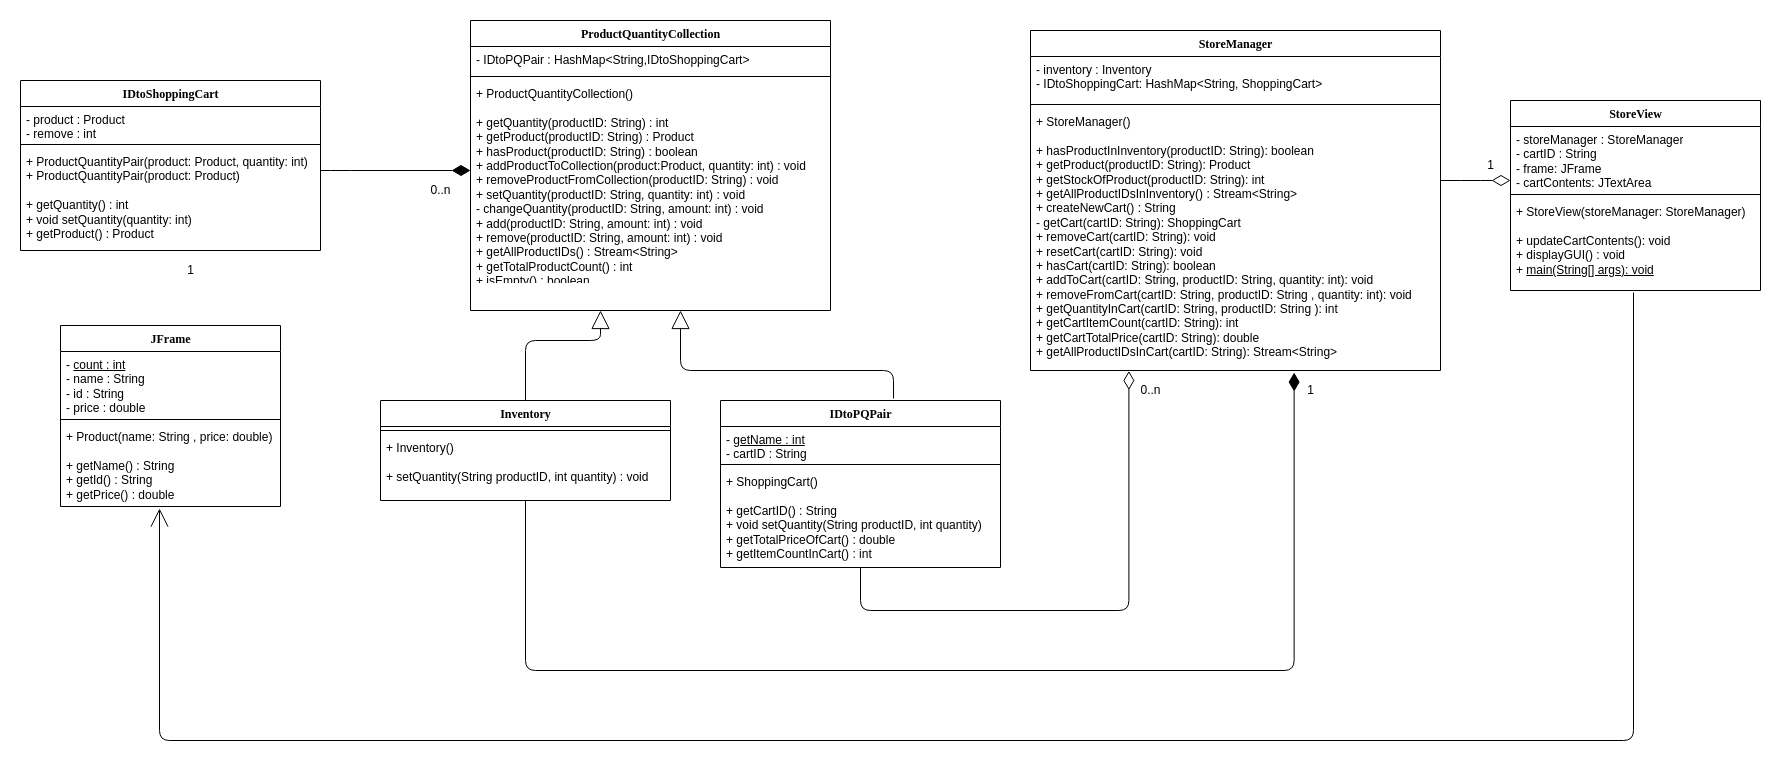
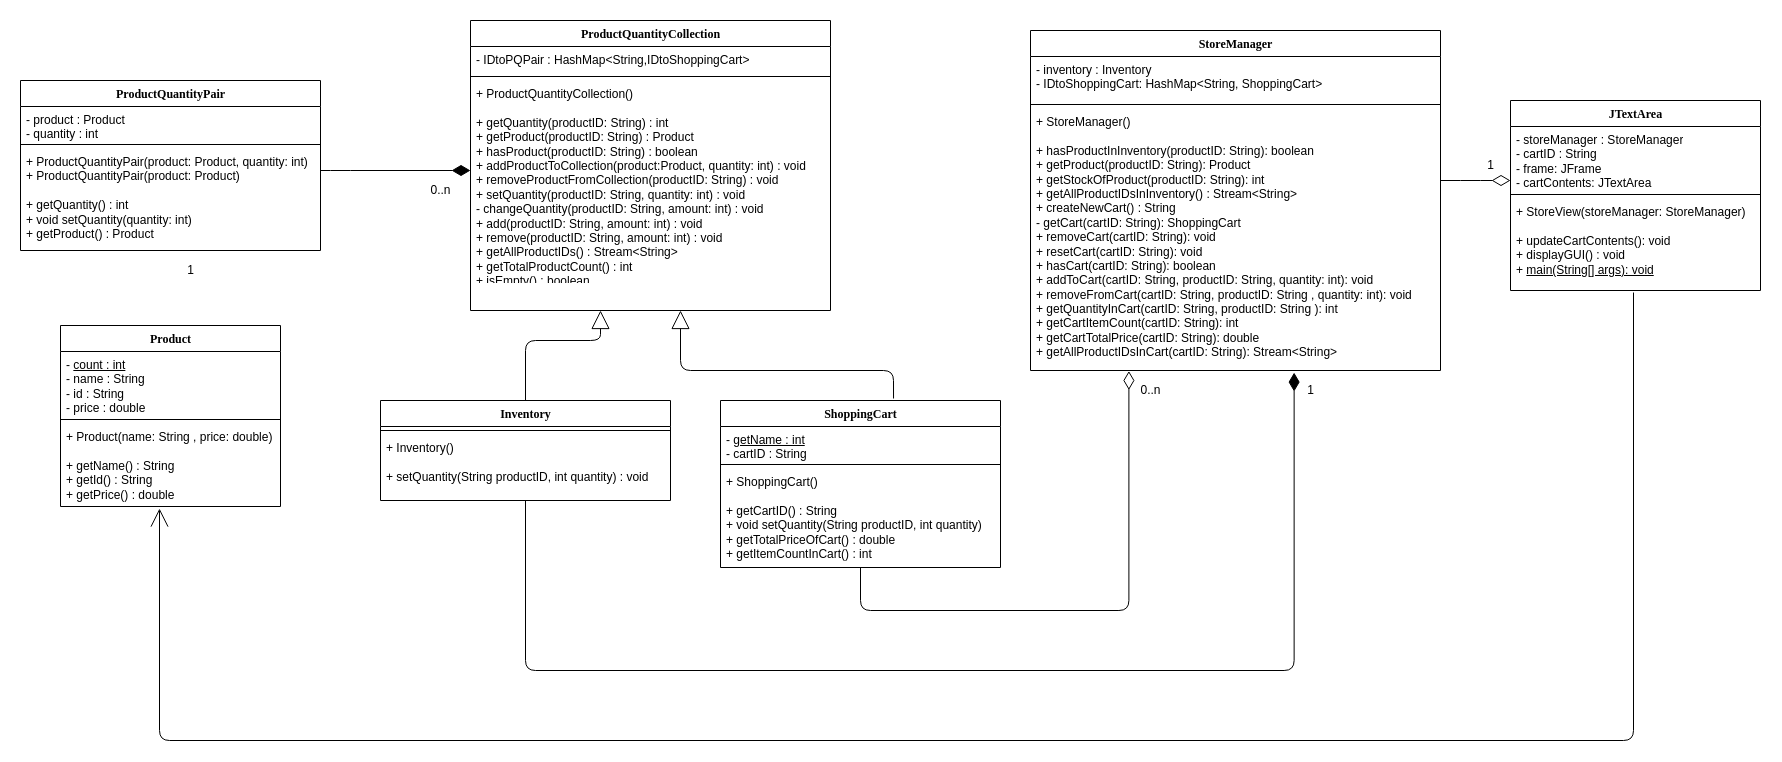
(171, 95) -> (171, 95)
(1636, 115) -> (1636, 115)
(84, 128) -> (84, 128)
(171, 340) -> (171, 340)
(861, 415) -> (861, 415)
